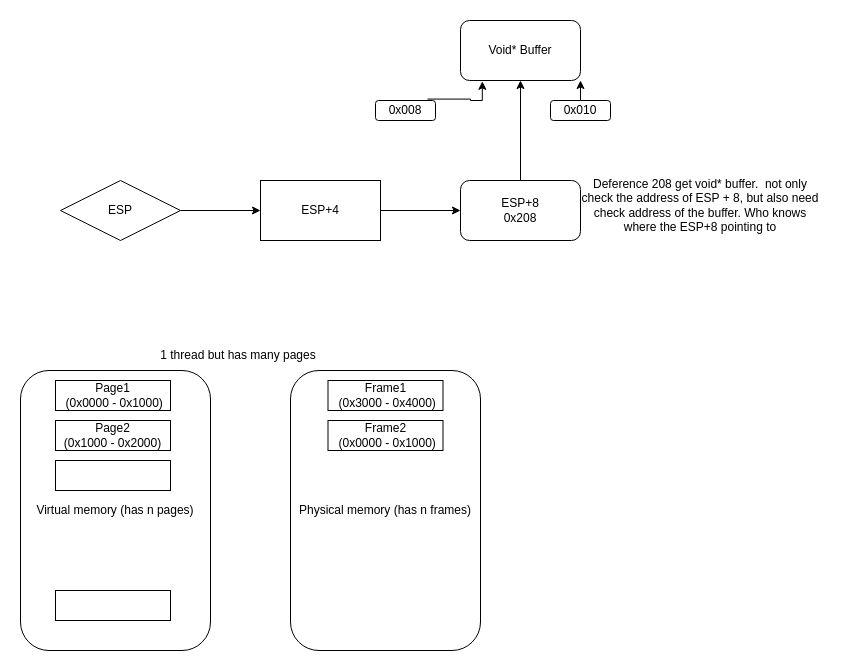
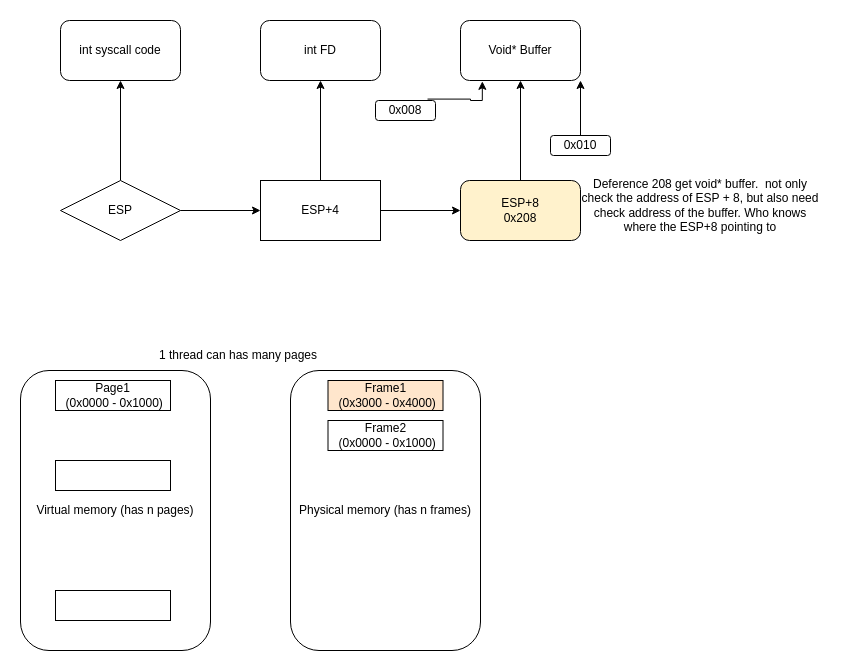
none -> (121, 51)
none -> (321, 51)
(581, 111) -> (581, 146)
none -> (121, 134)
none -> (321, 134)
(521, 211) -> (521, 211)
(239, 356) -> (239, 356)
(386, 396) -> (386, 396)
(113, 436) -> none
